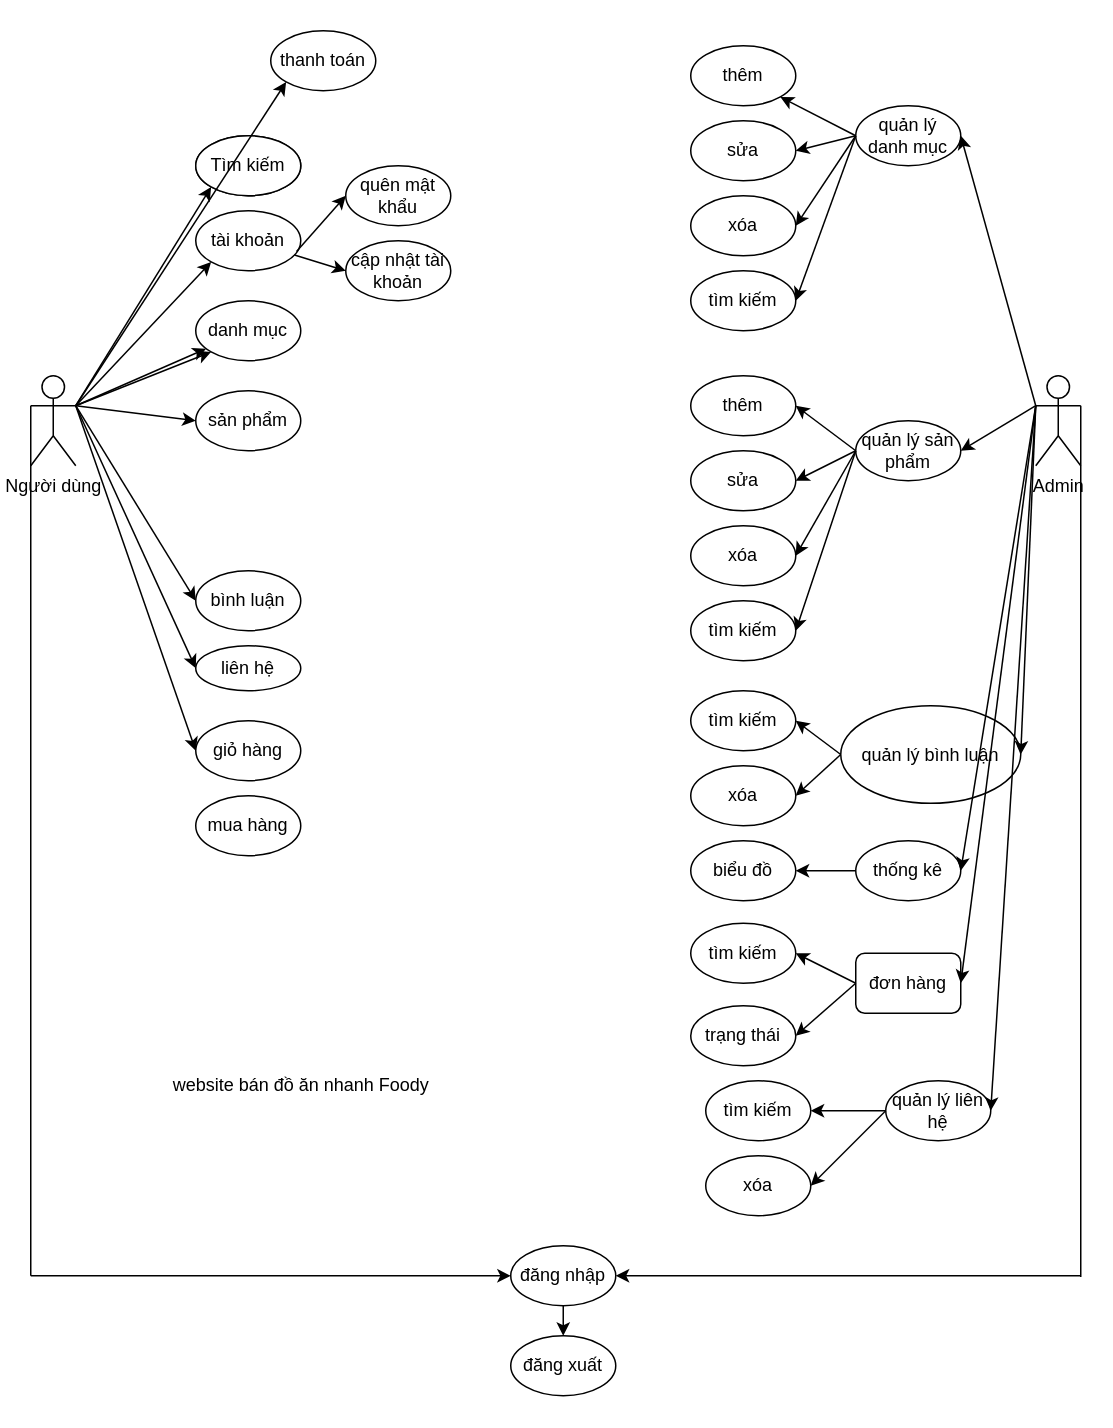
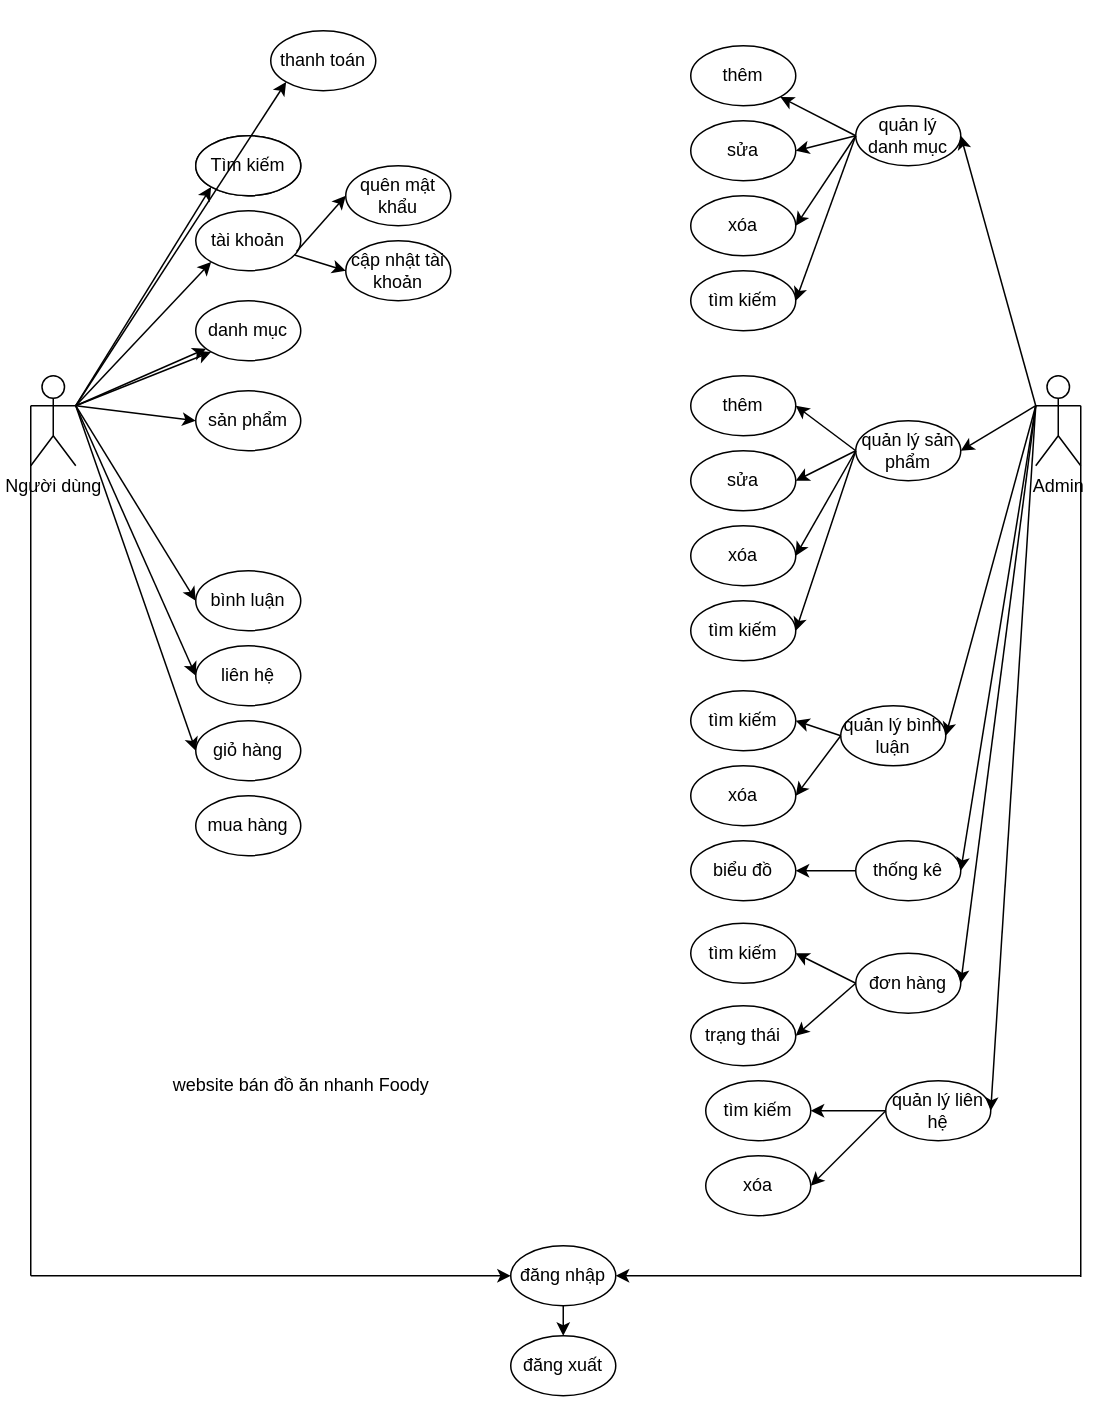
(248, 668) -> (248, 676)
(931, 755) -> (893, 736)
(908, 983) -> (908, 983)
